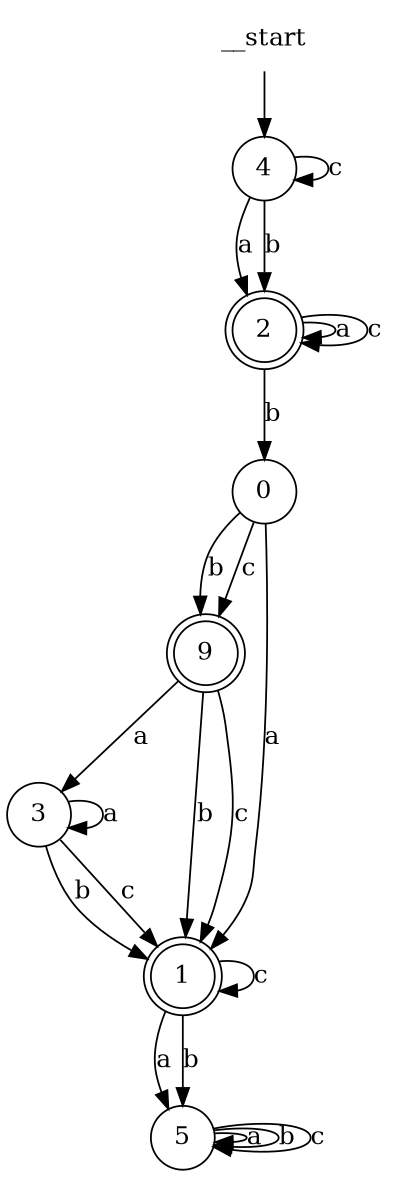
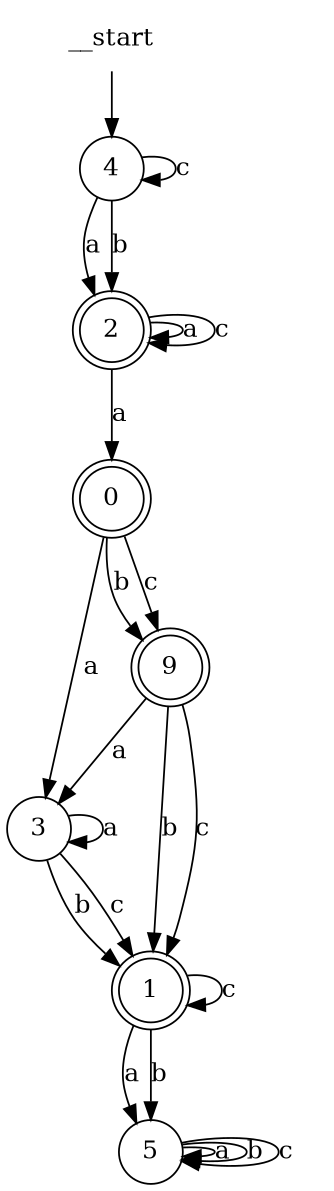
(273, 414) -> (120, 414)
(264, 492) -> (112, 499)
(265, 734) -> (77, 659)
